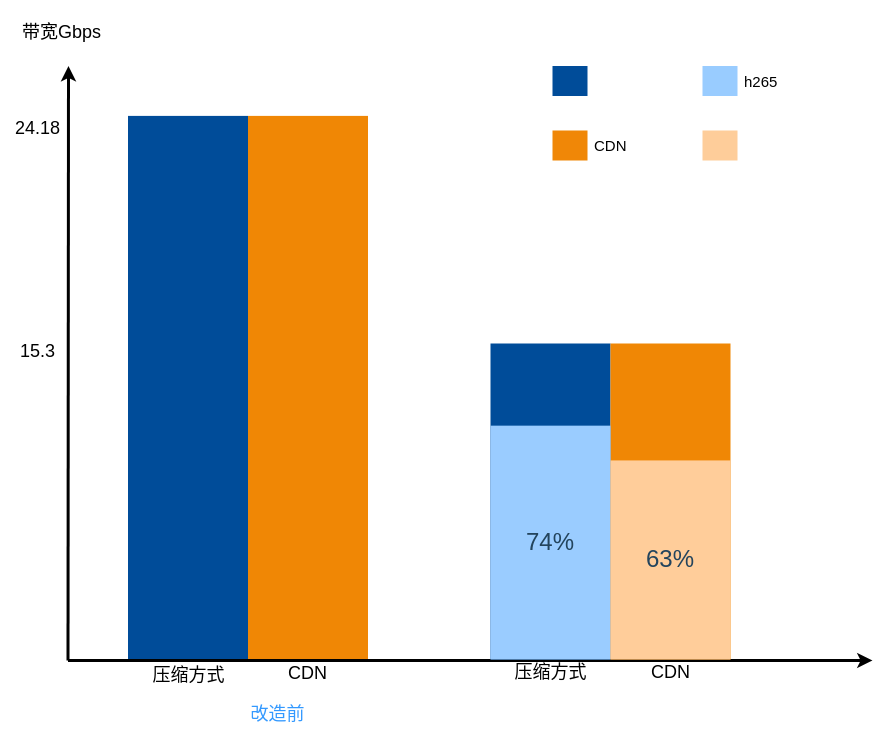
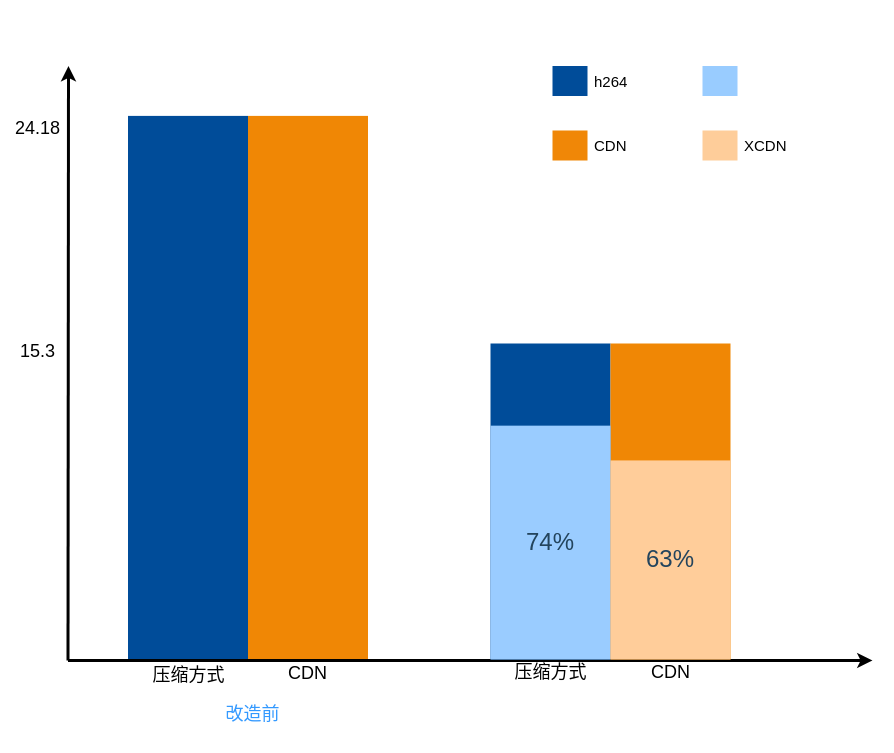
(61, 31) -> none
none -> (633, 81)
(783, 81) -> none
none -> (783, 148)
(278, 717) -> (253, 717)
